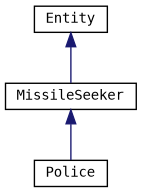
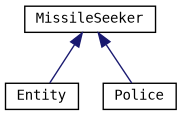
(71, 65) -> (62, 64)
